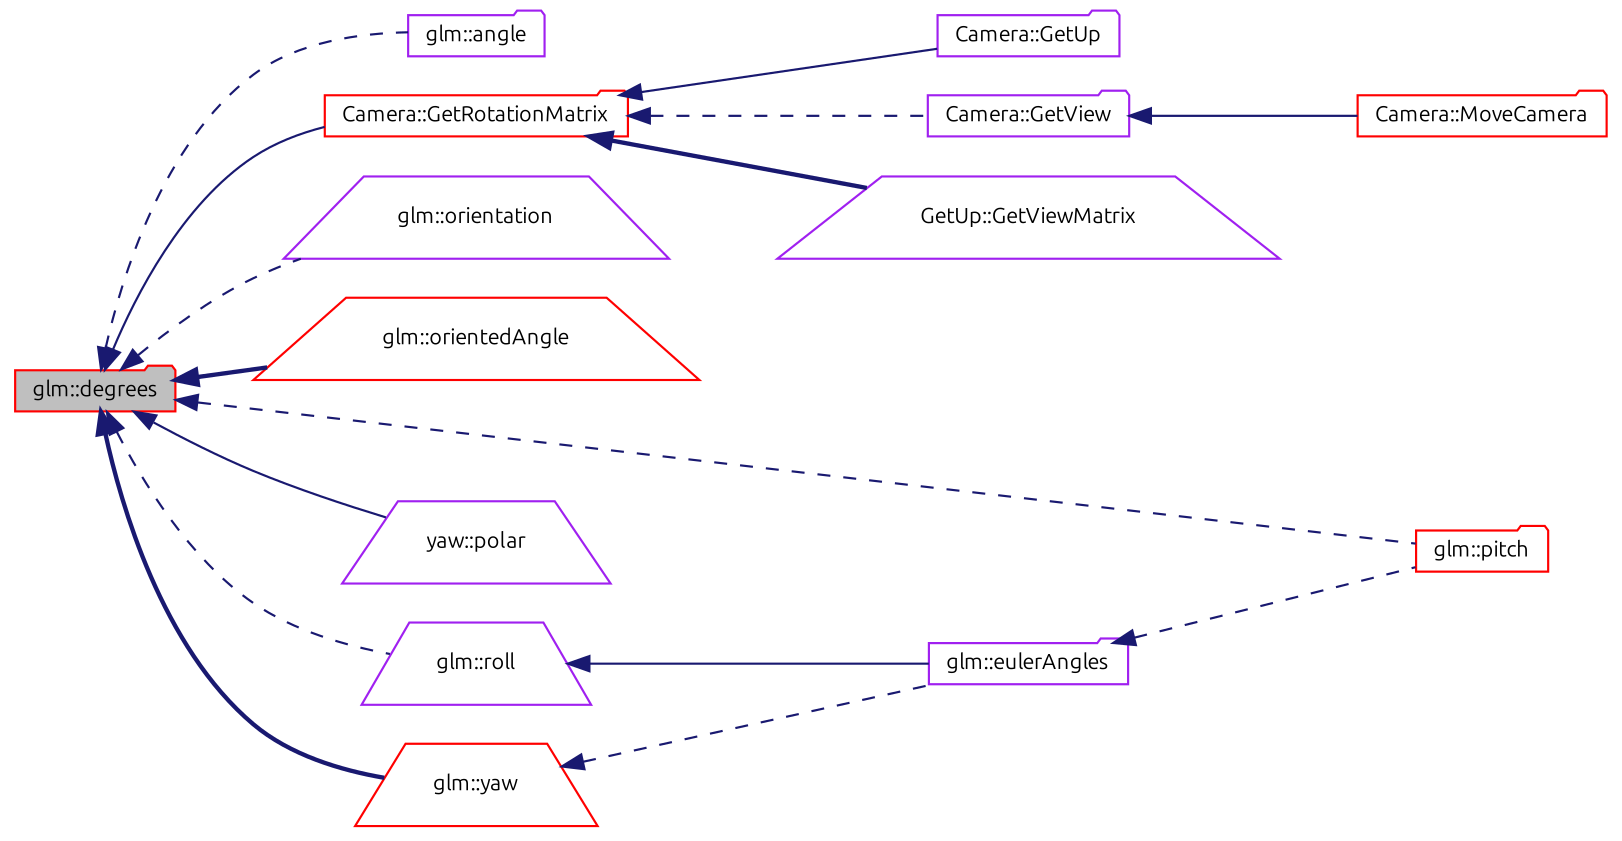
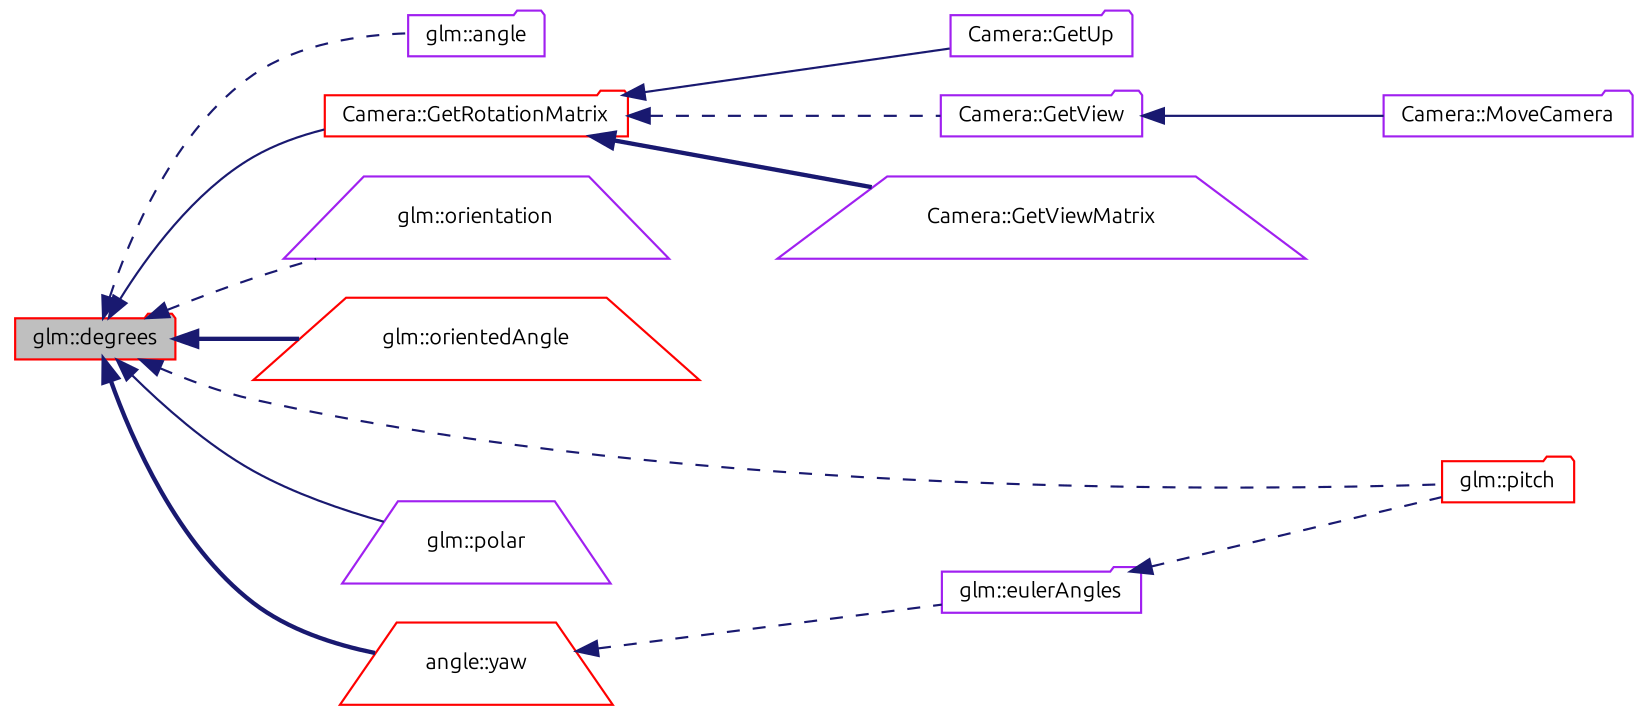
(1482, 116) -> (1508, 116)
(1029, 218) -> (1041, 218)
(476, 542) -> (476, 542)
(476, 664) -> none
(476, 785) -> (476, 664)
